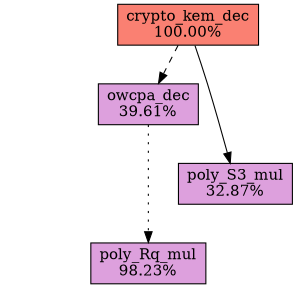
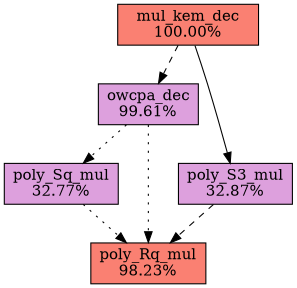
(188, 25) -> (188, 25)
(148, 104) -> (148, 104)
none -> (61, 184)
none -> (196, 220)
(148, 263) -> (148, 263)
